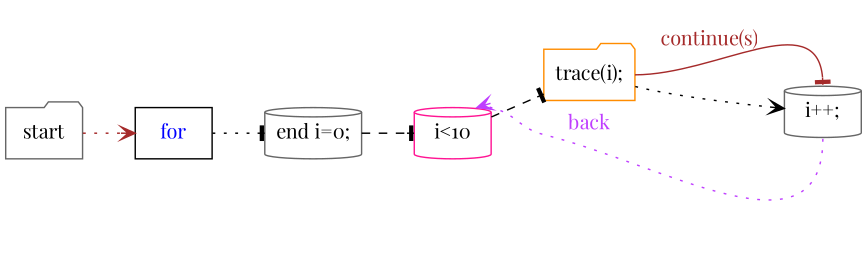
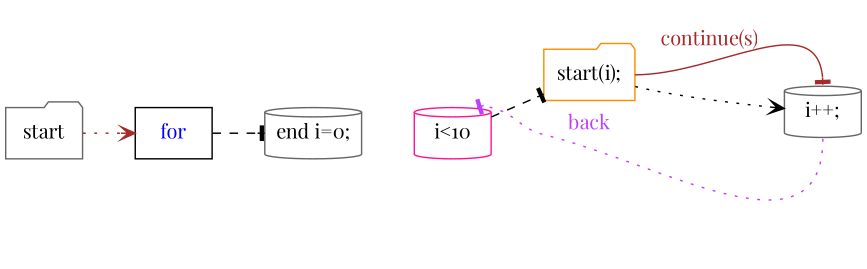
(589, 75) -> (589, 75)
(235, 133) -> (235, 133)
(384, 133) -> none
(667, 176) -> (667, 176)
